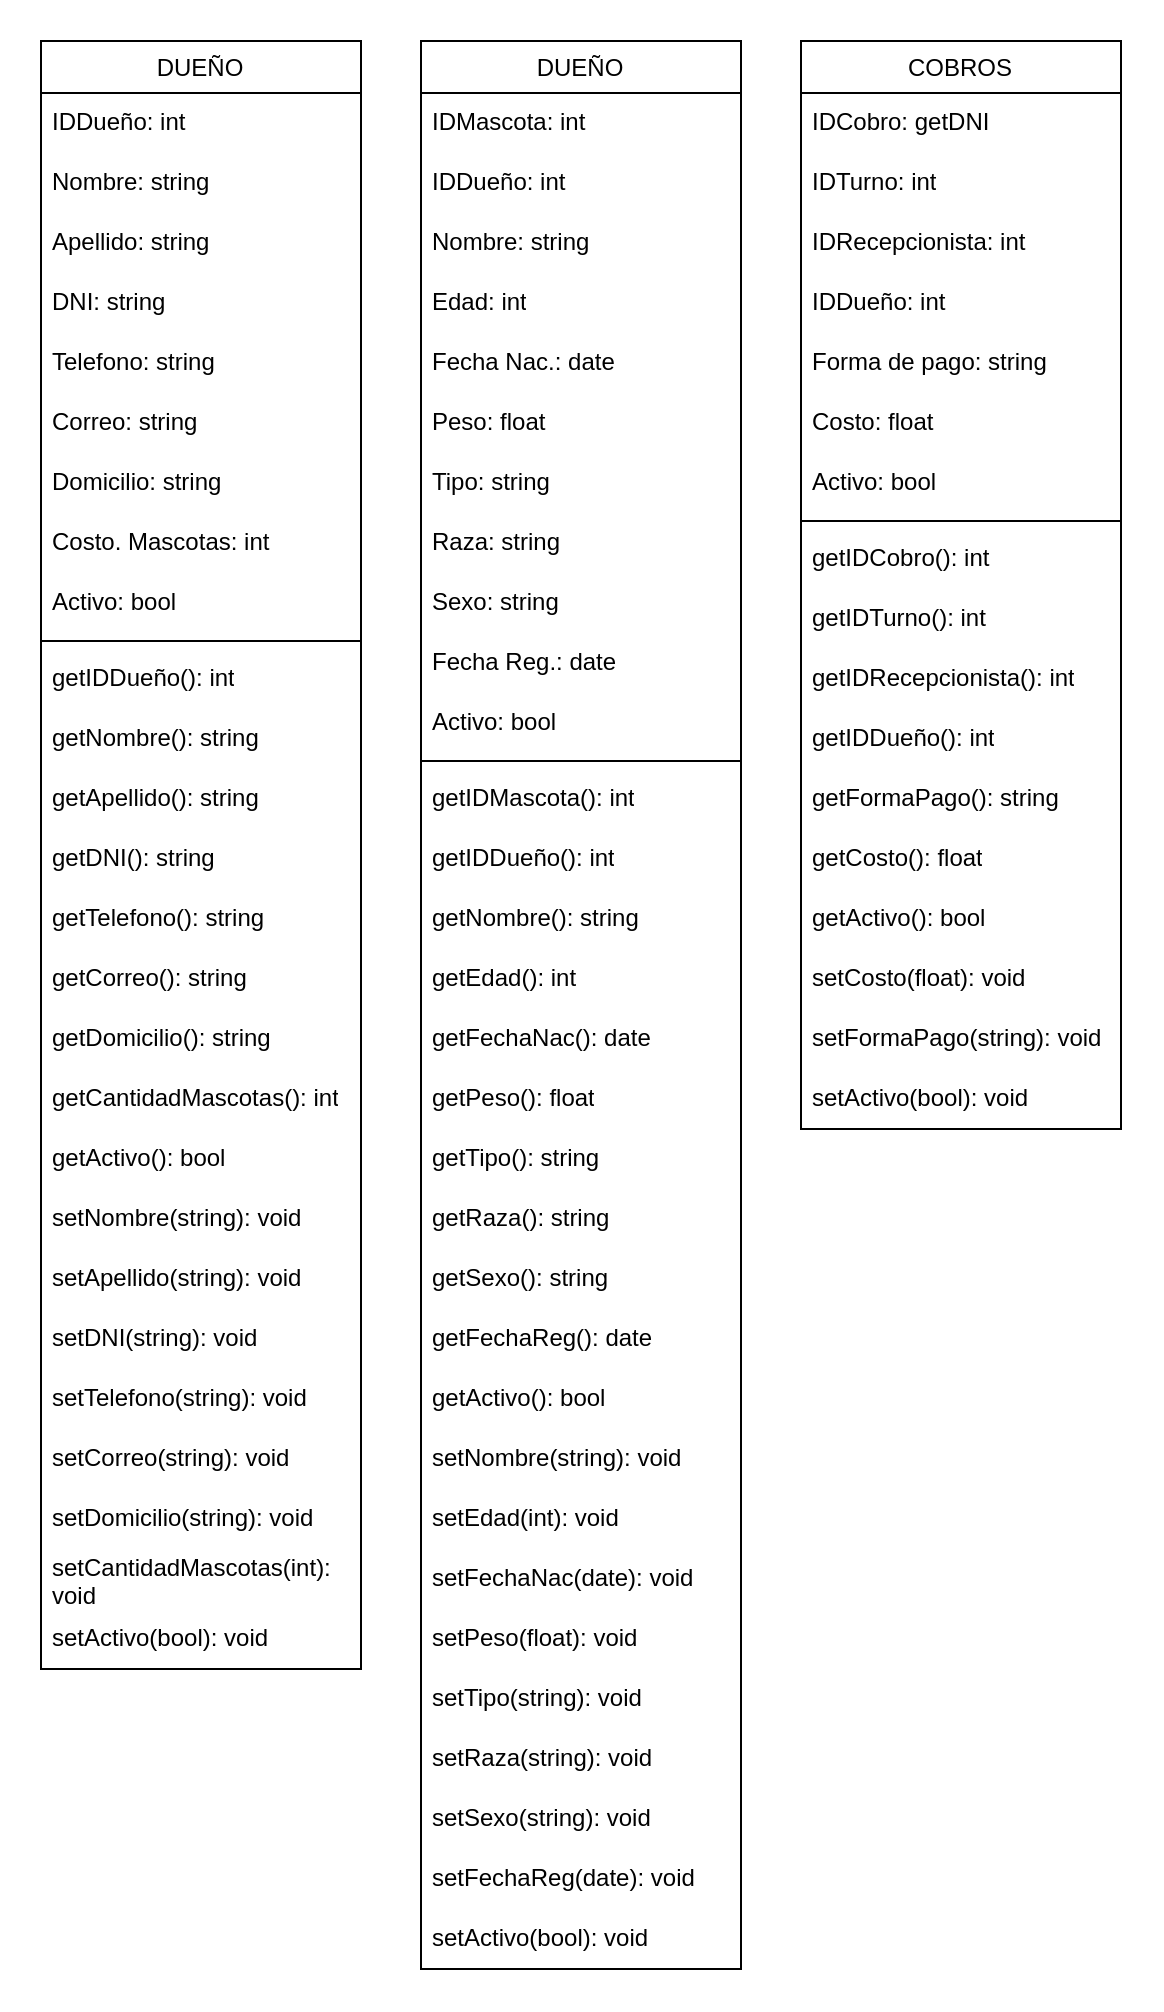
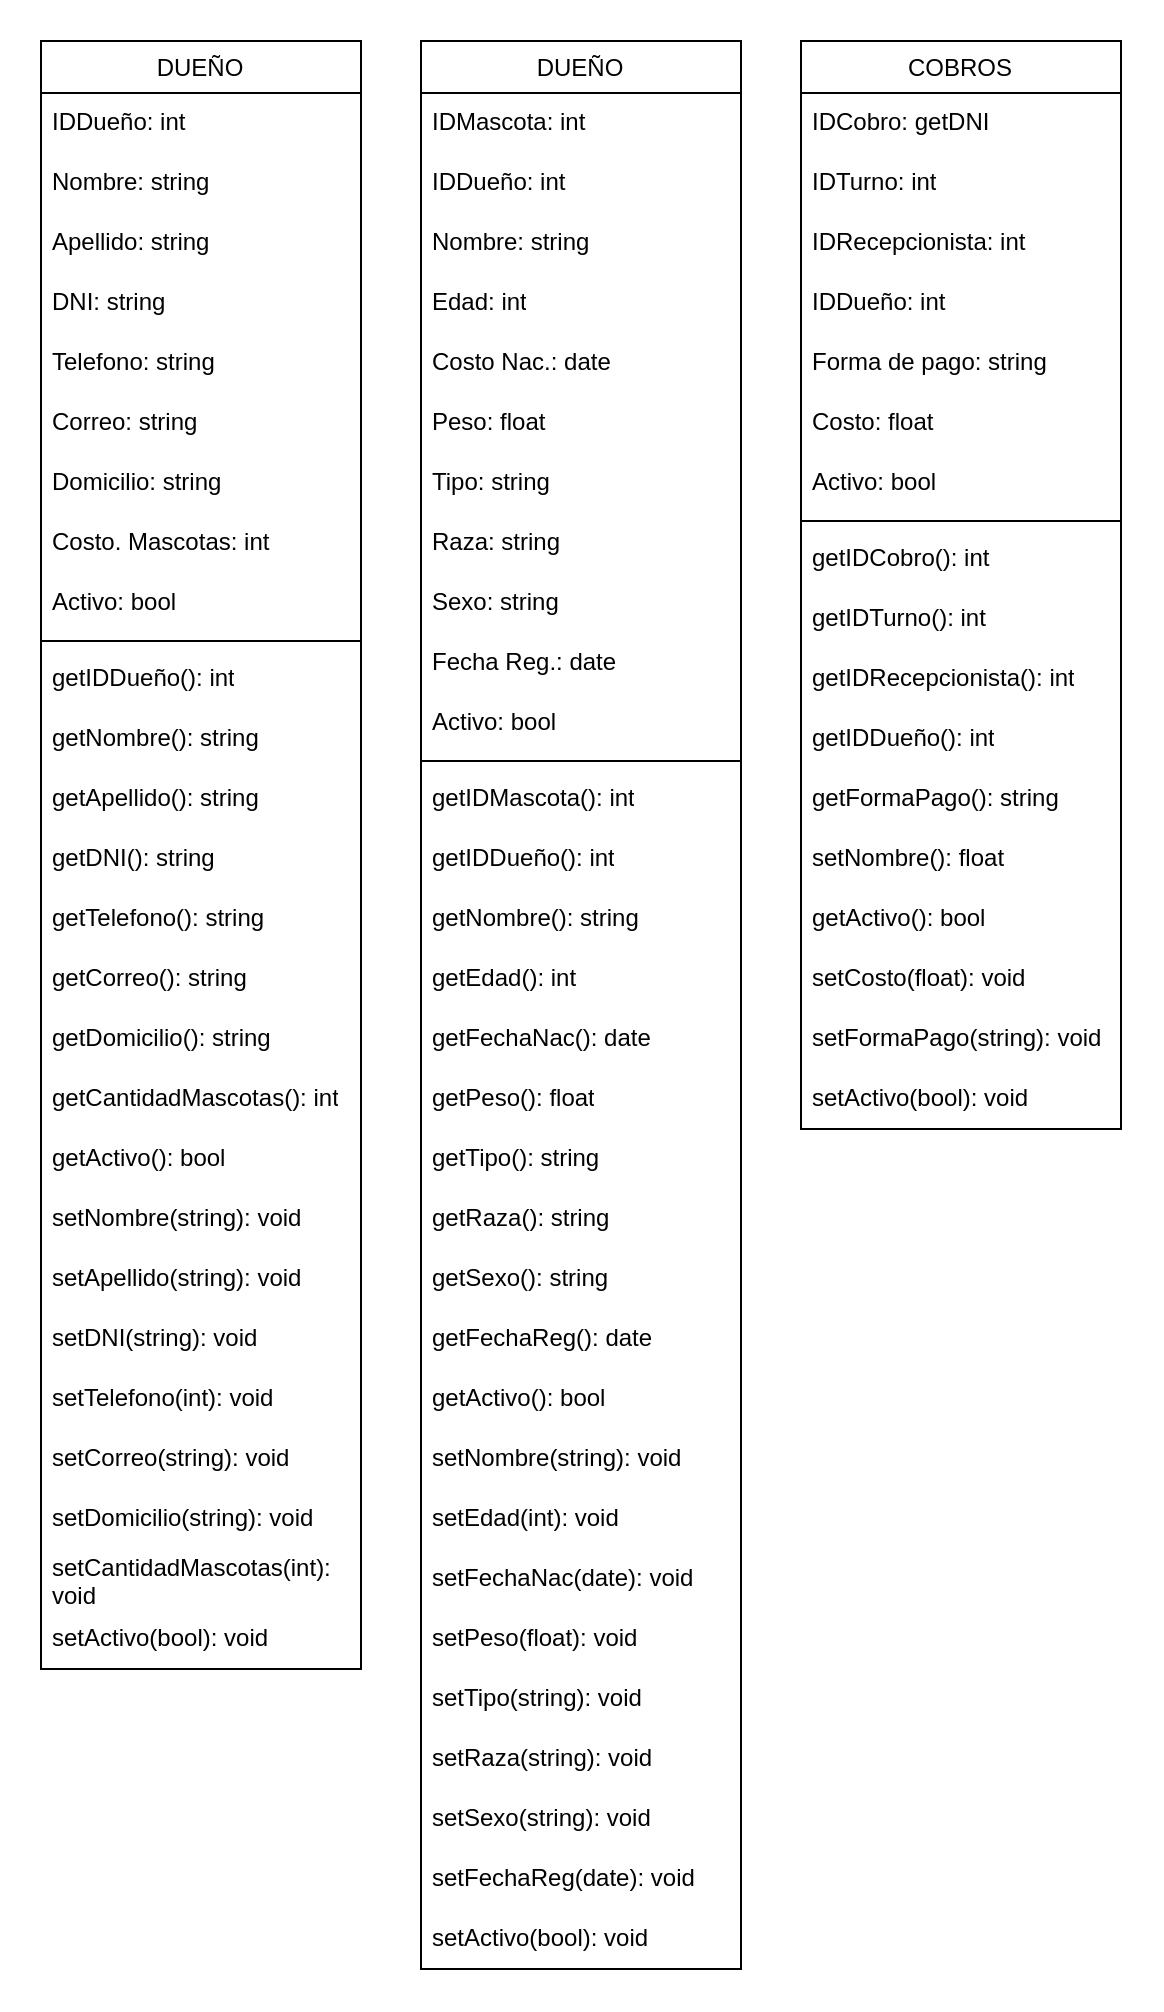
(528, 363) -> (528, 363)
(918, 859) -> (925, 859)
(203, 1399) -> (185, 1399)
